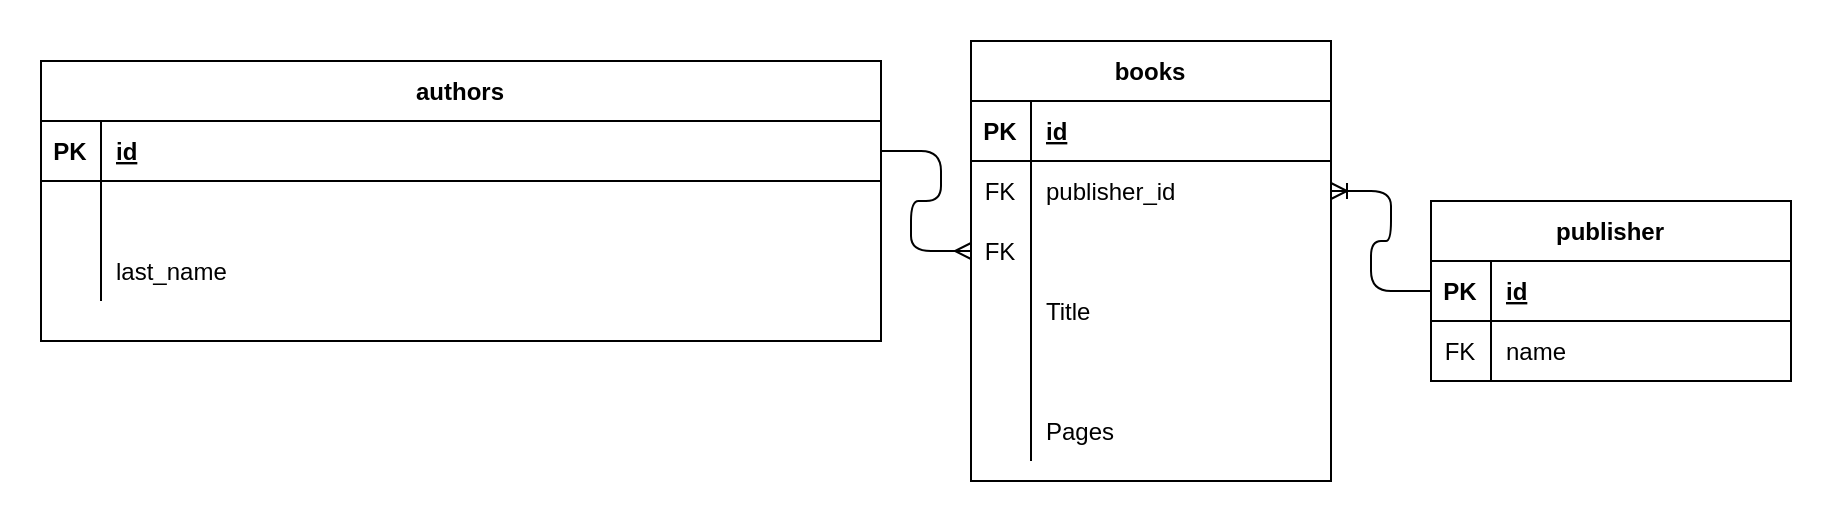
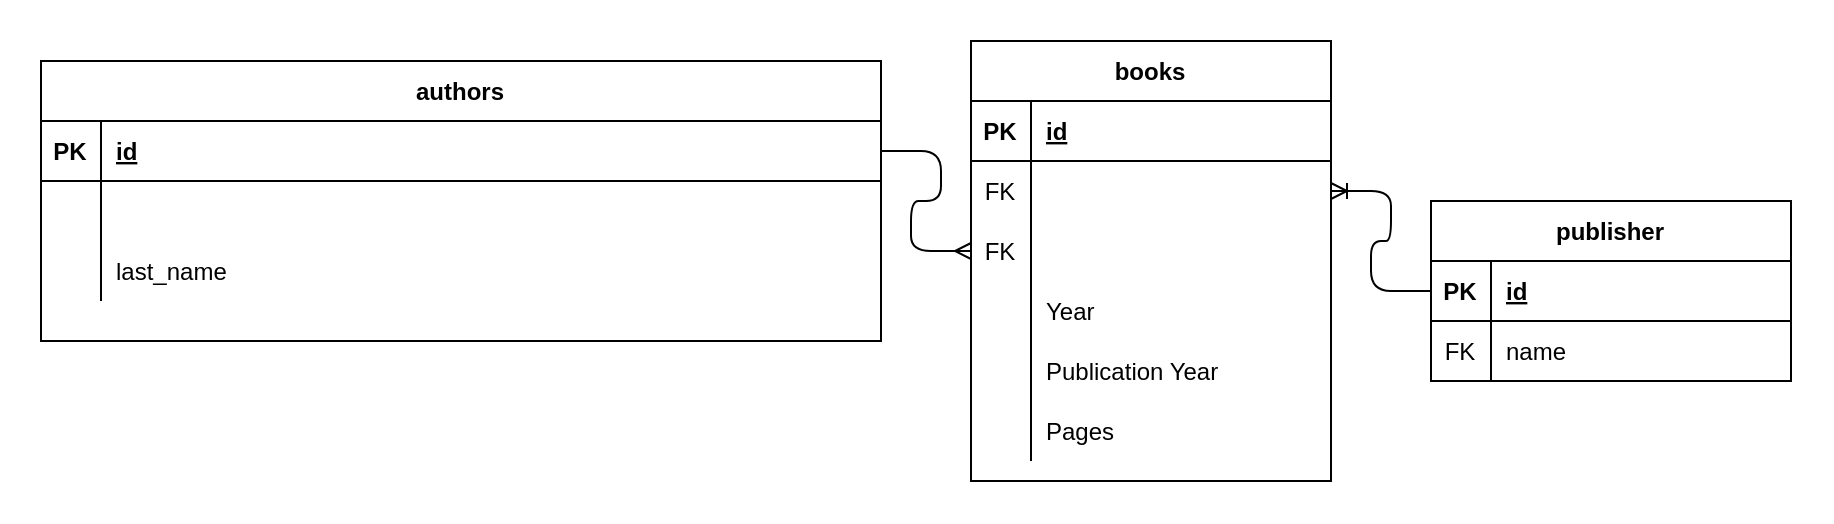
(1181, 191) -> none
(1073, 312) -> (1073, 312)
none -> (1181, 371)
